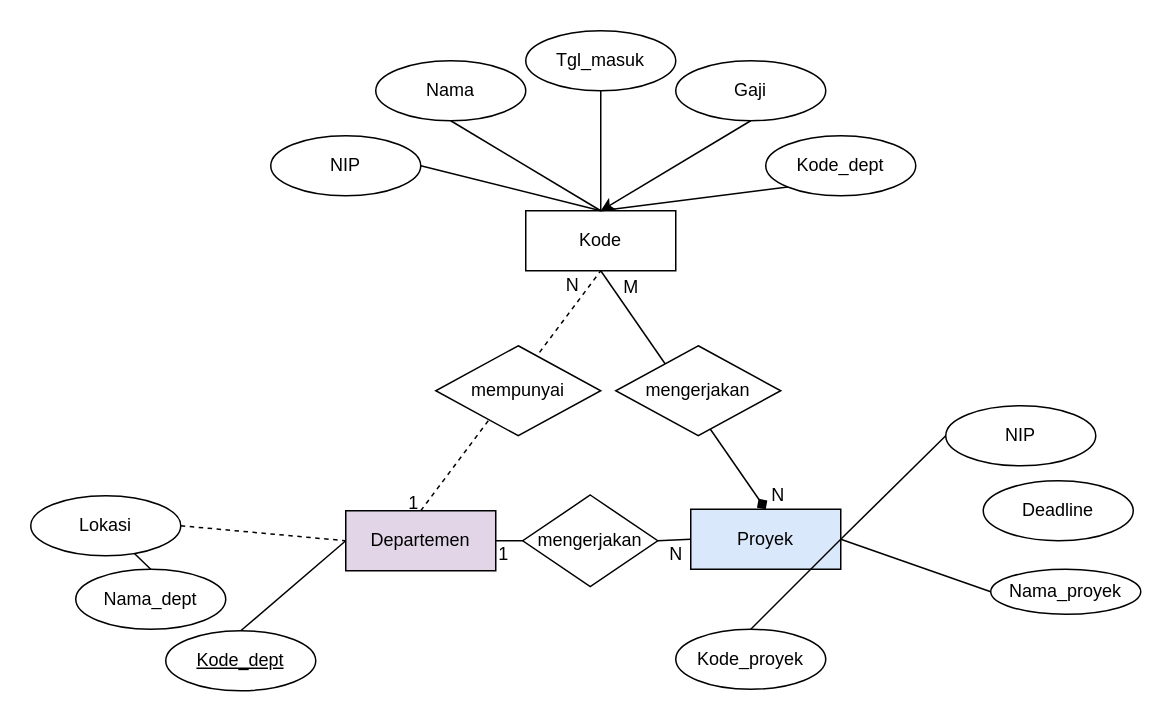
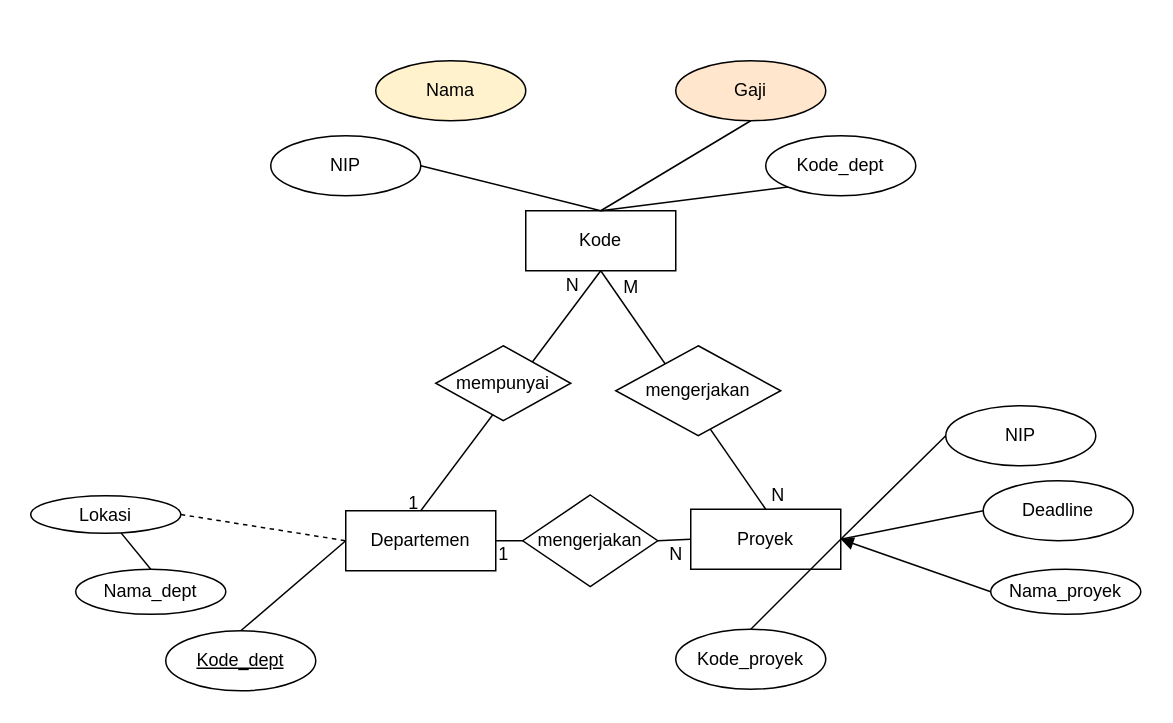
(601, 61) -> none
(451, 91) -> (451, 91)
(751, 91) -> (751, 91)
(601, 148) -> none
(522, 164) -> none
(611, 205) -> (607, 207)
(518, 391) -> (503, 383)
(459, 460) -> (459, 460)
(759, 499) -> (762, 503)
none -> (914, 525)
(106, 526) -> (106, 515)
(766, 539) -> (766, 539)
(421, 541) -> (421, 541)
(848, 542) -> (853, 544)
(151, 599) -> (151, 592)
